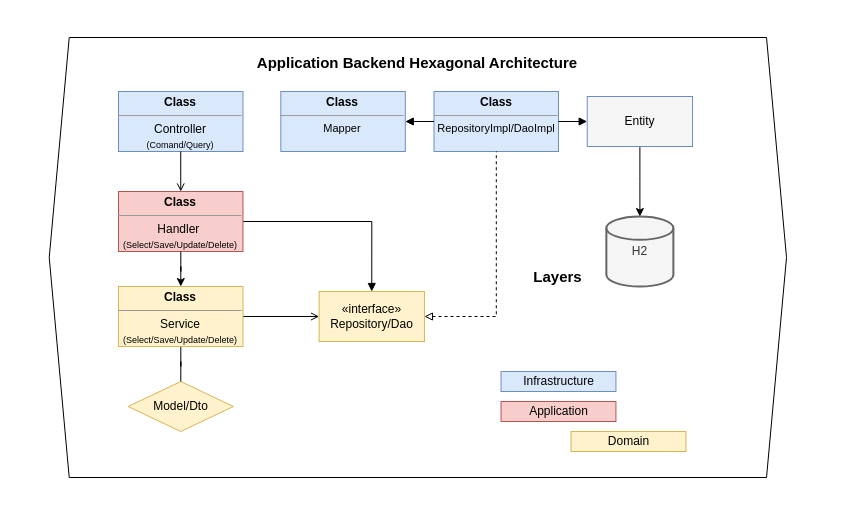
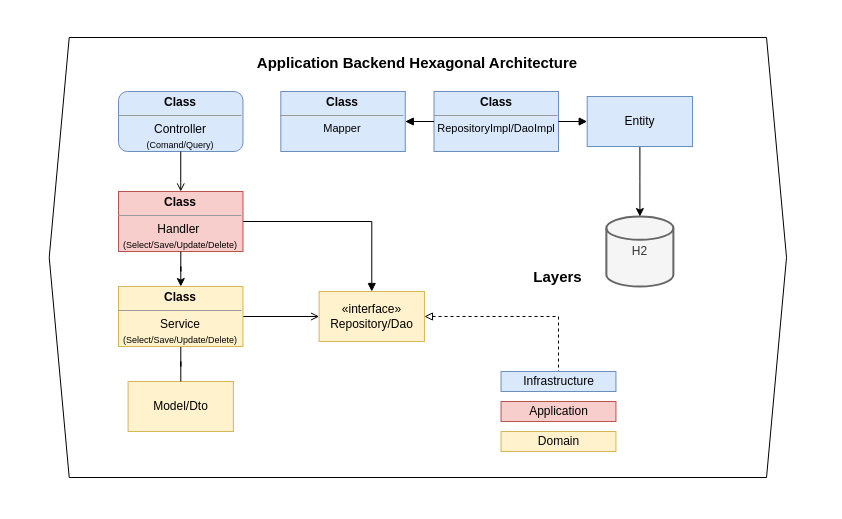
(181, 122) -> (181, 122)
(640, 122) -> (640, 122)
(496, 236) -> (553, 317)
(181, 407) -> (181, 407)
(628, 442) -> (558, 442)
